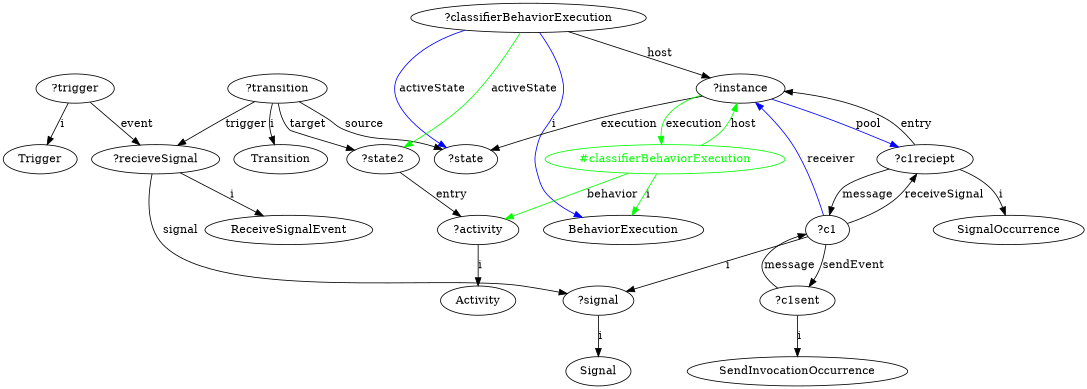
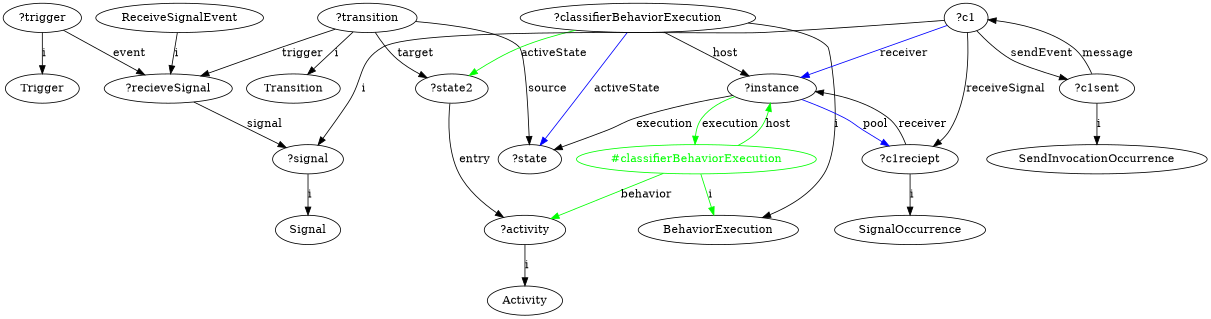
(916, 124) -> (923, 124)
(546, 128) -> (835, 103)
(855, 181) -> none
(218, 192) -> (175, 49)
